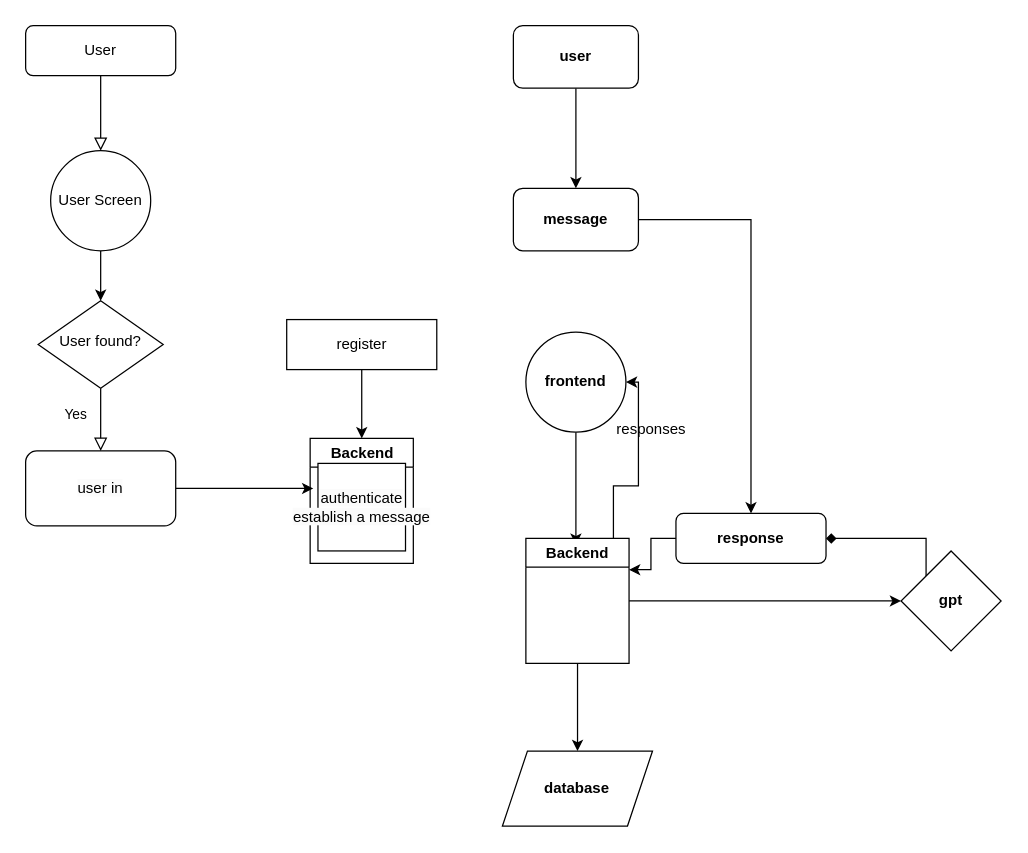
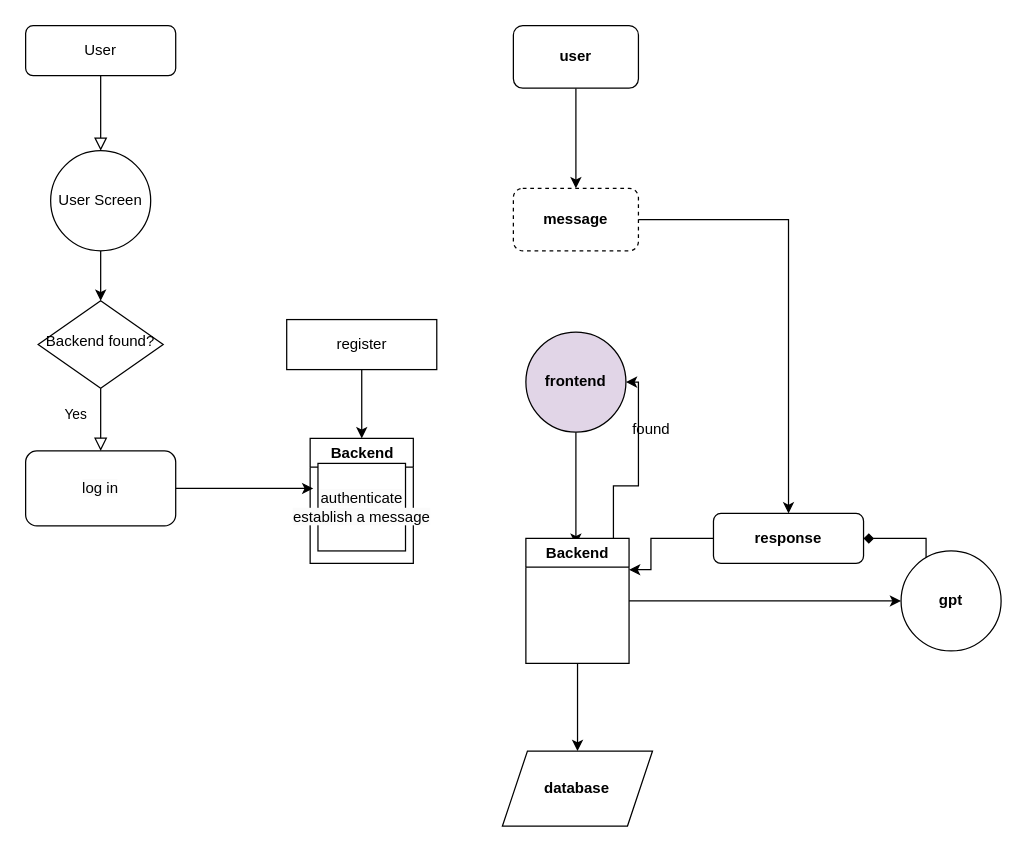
(576, 219) -> (576, 219)
(101, 342) -> (101, 342)
(576, 382) -> (576, 382)
(651, 429) -> (651, 429)
(101, 488) -> (101, 488)
(751, 538) -> (788, 538)
(951, 601) -> (951, 601)
